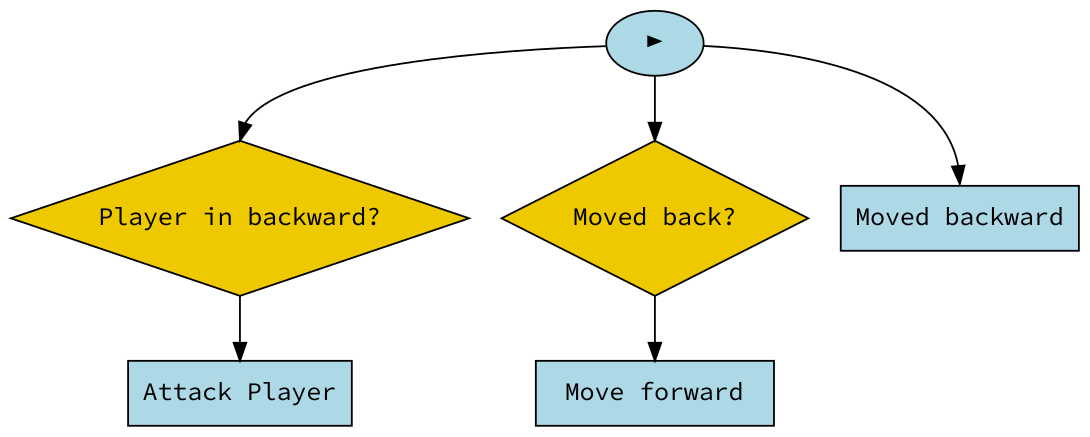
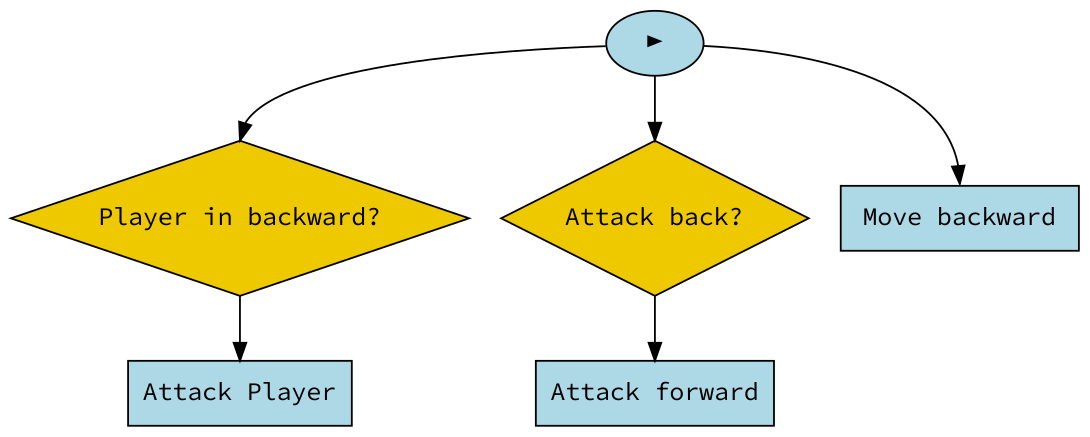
(655, 218) -> (655, 218)
(960, 218) -> (960, 218)
(655, 393) -> (655, 393)
